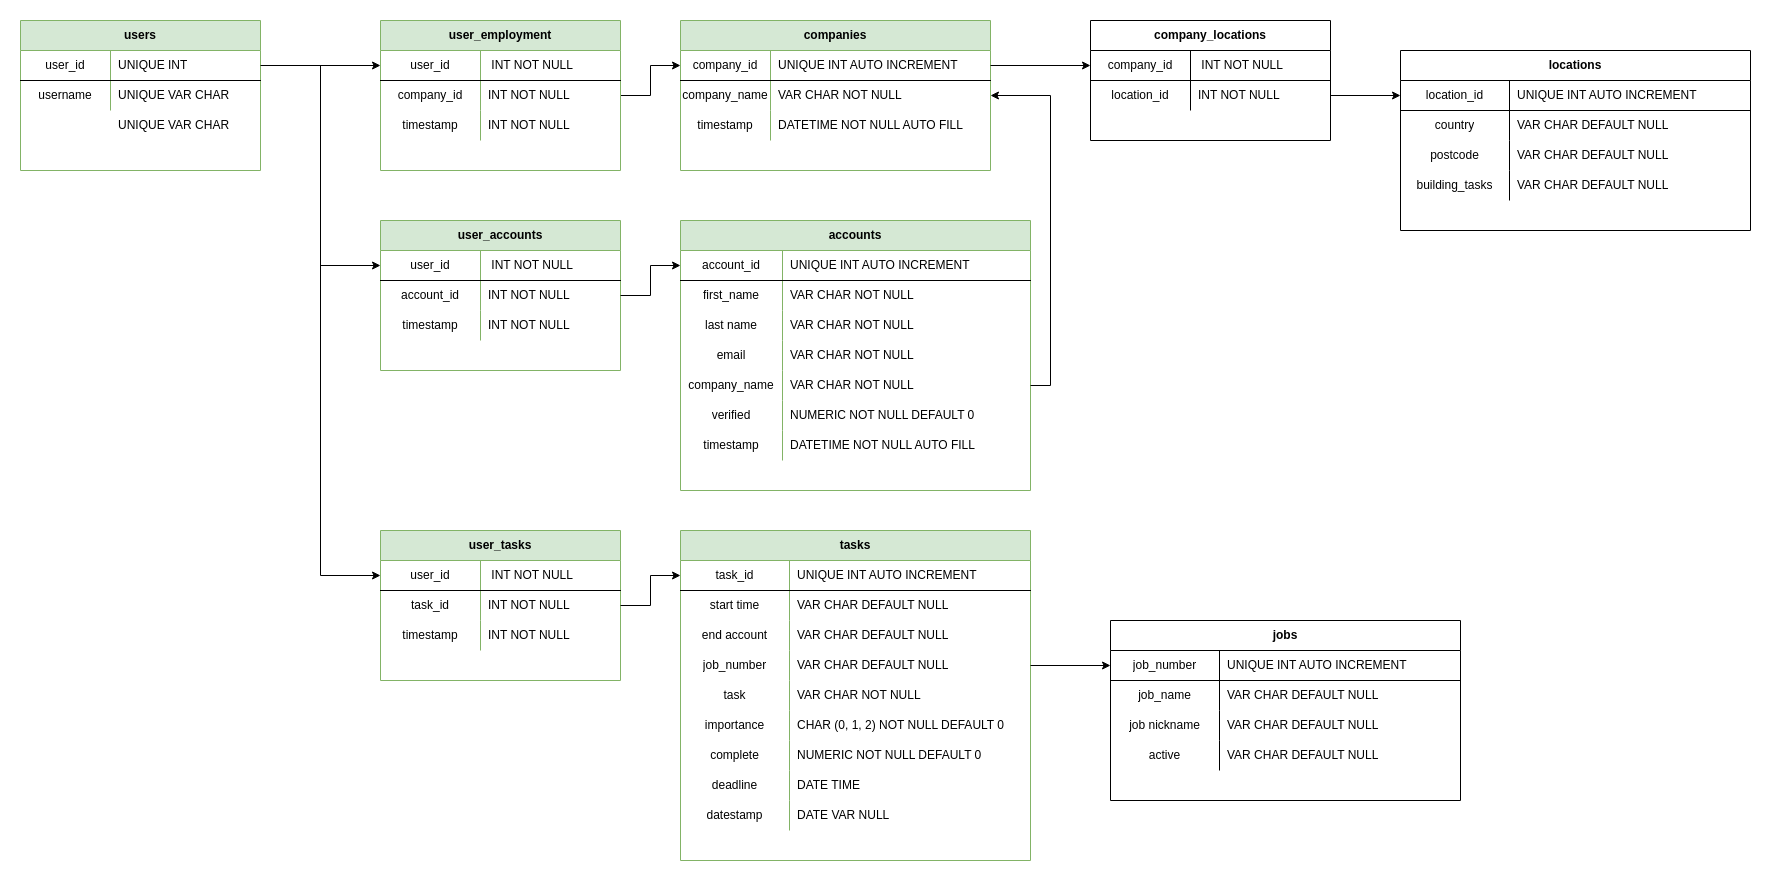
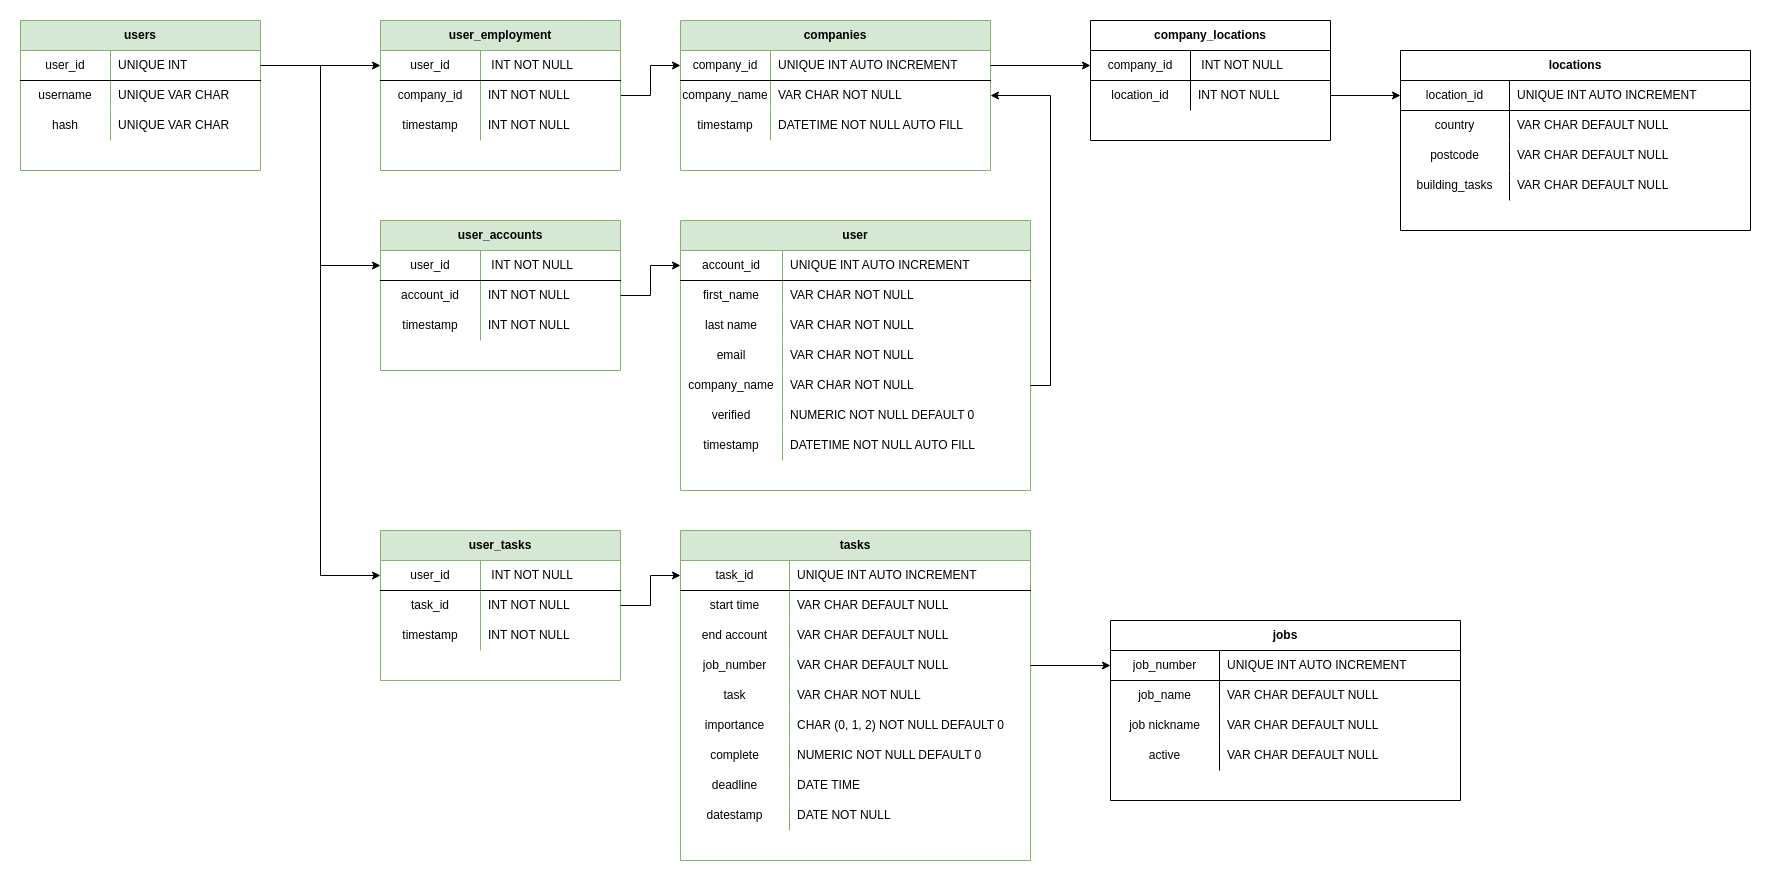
none -> (66, 126)
(856, 236) -> (856, 236)
(838, 816) -> (838, 816)
